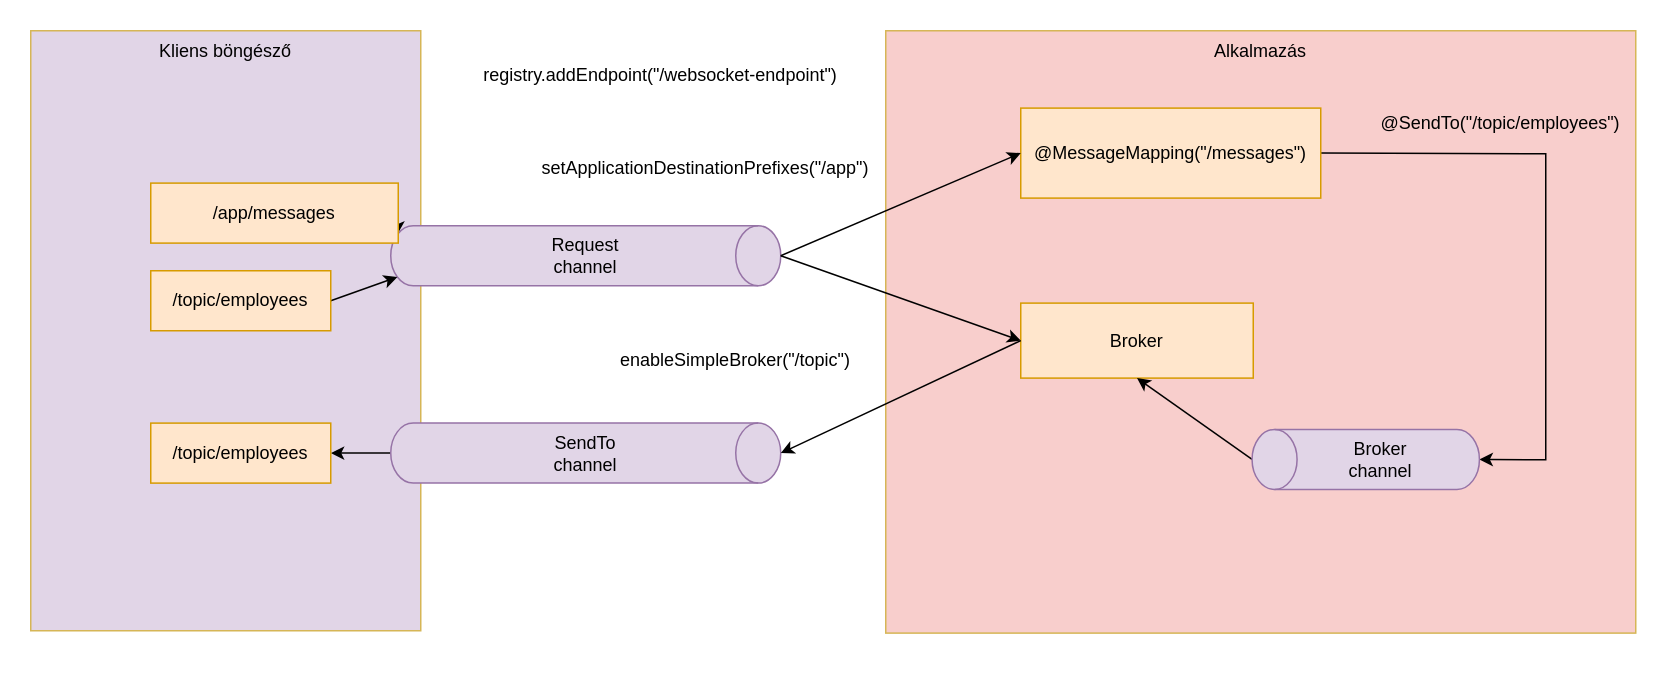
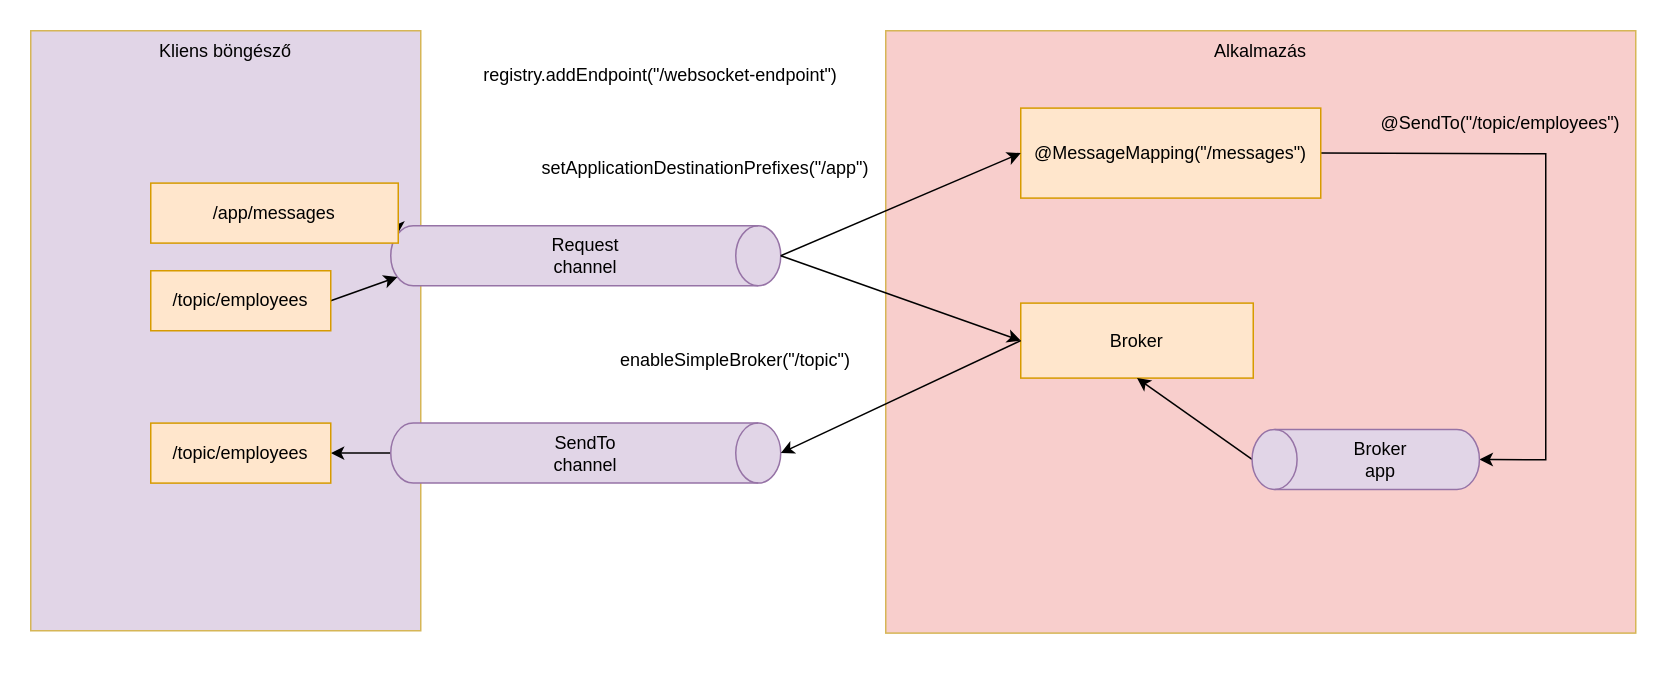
(1381, 460) -> (1381, 460)
